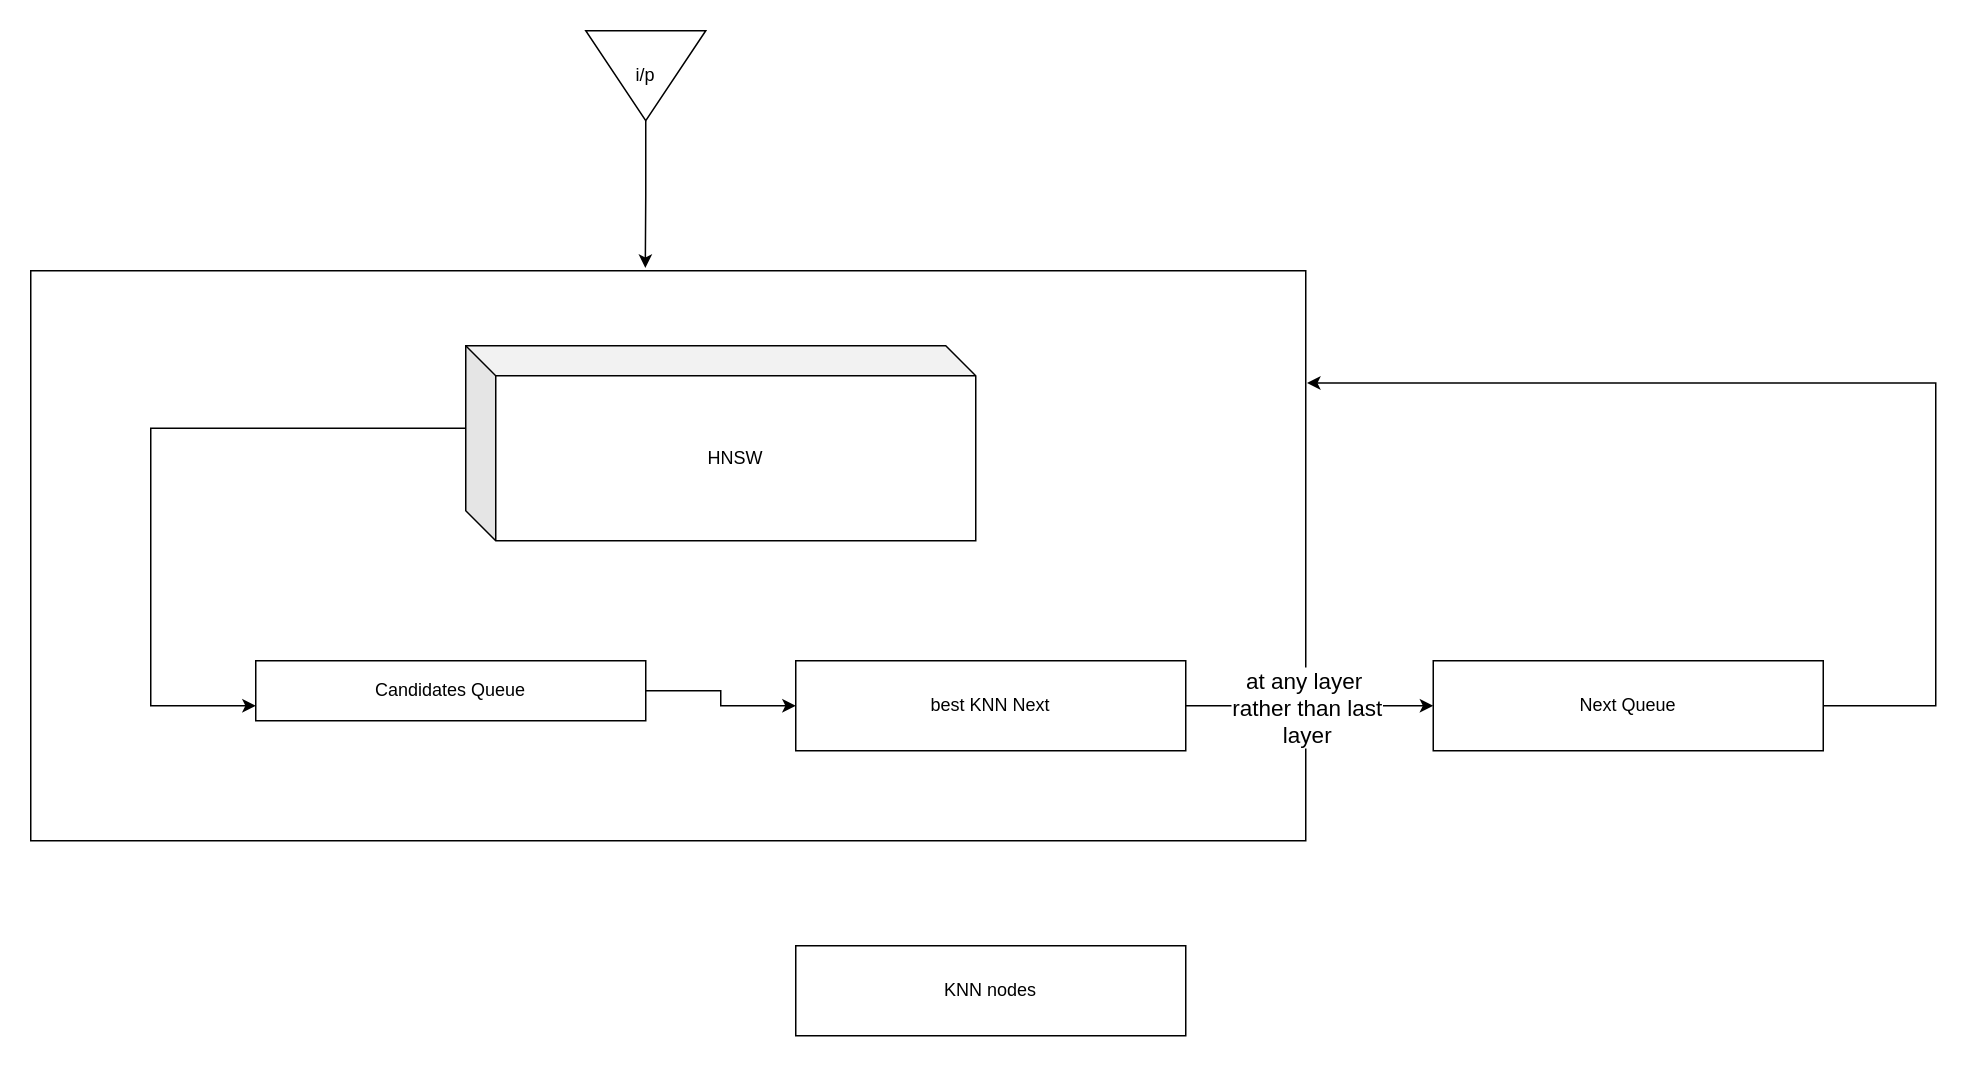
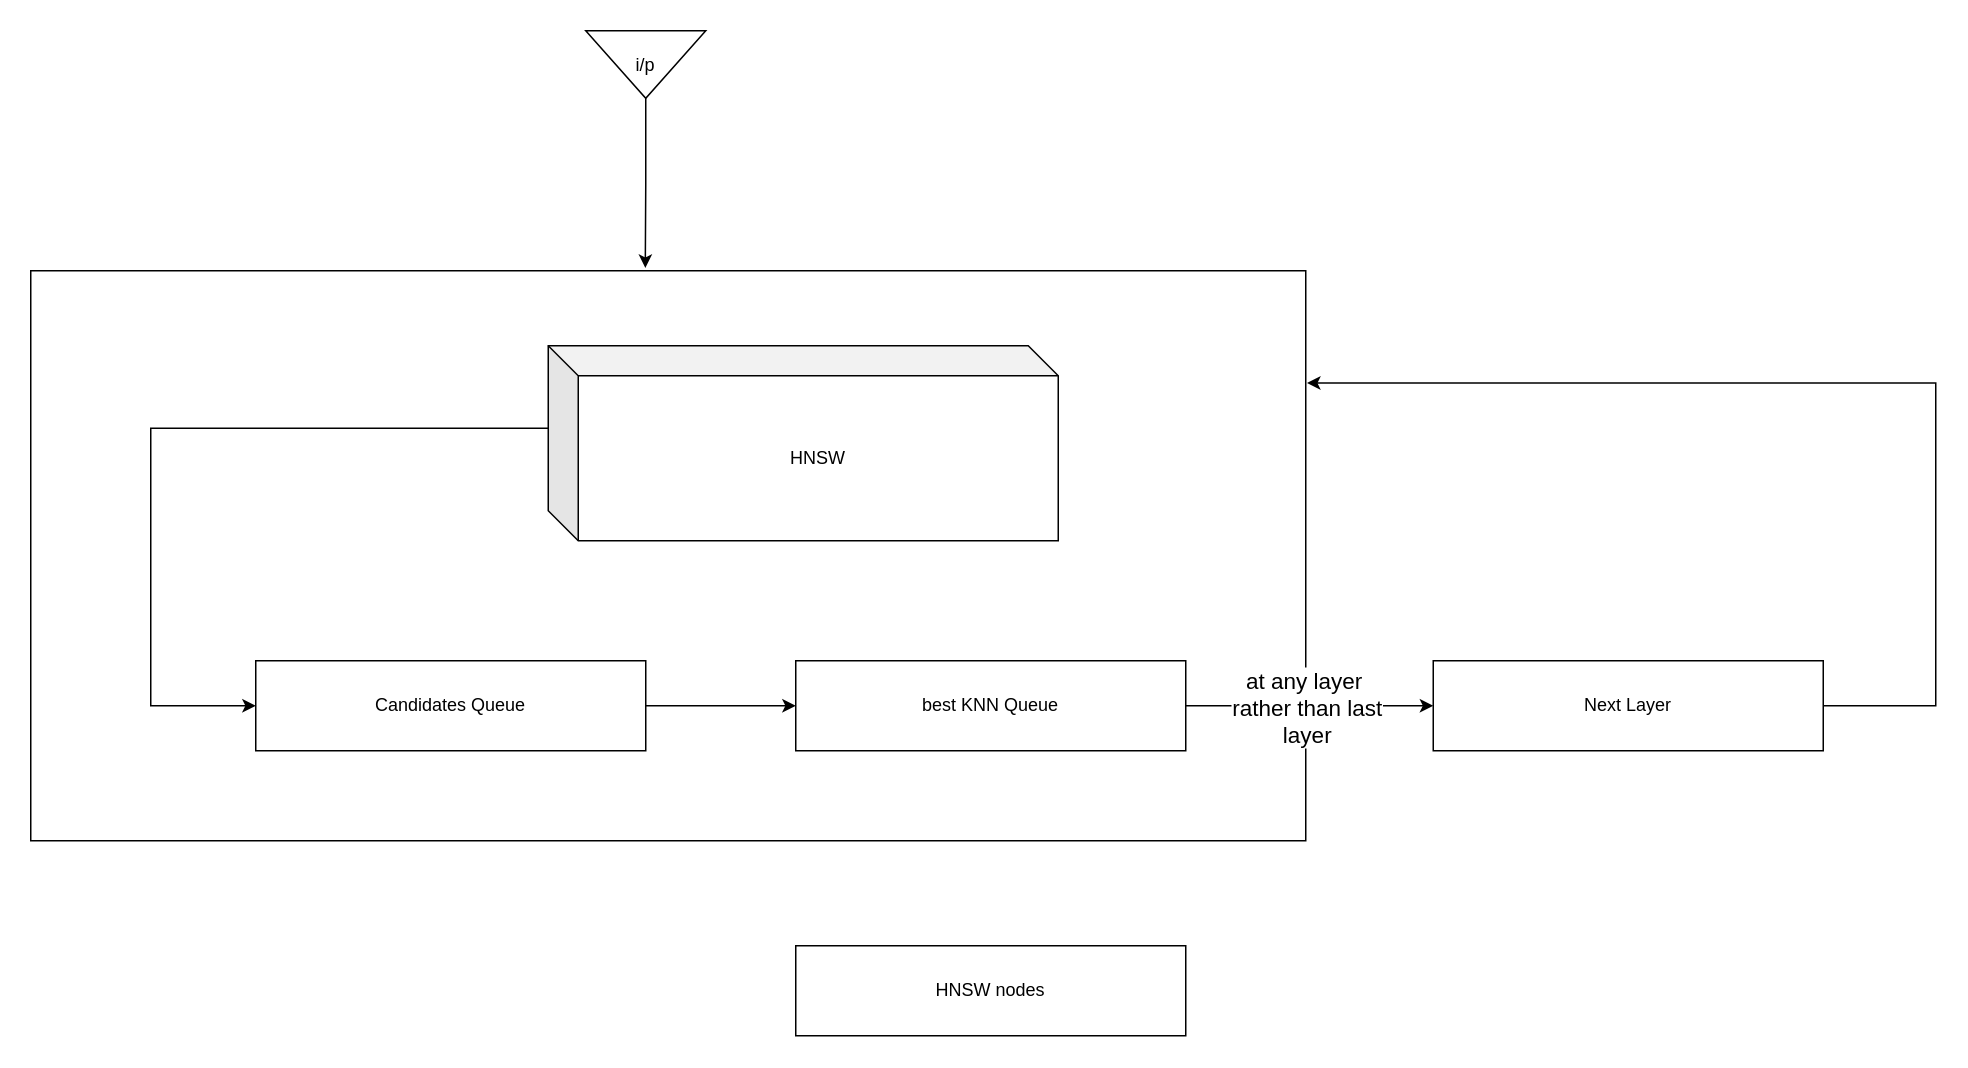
(646, 76) -> (646, 65)
(721, 443) -> (803, 443)
(451, 691) -> (451, 706)
(991, 706) -> (991, 706)
(1628, 706) -> (1628, 706)
(991, 991) -> (991, 991)
